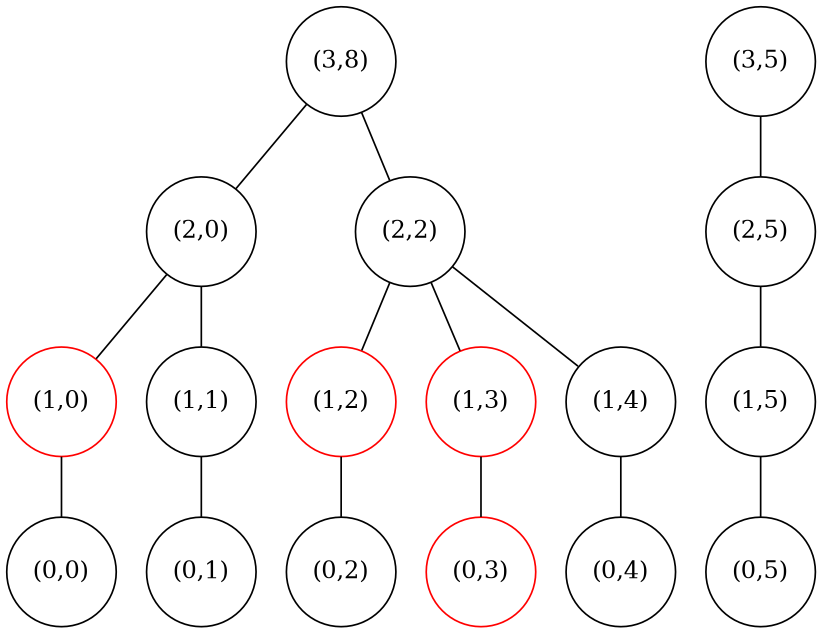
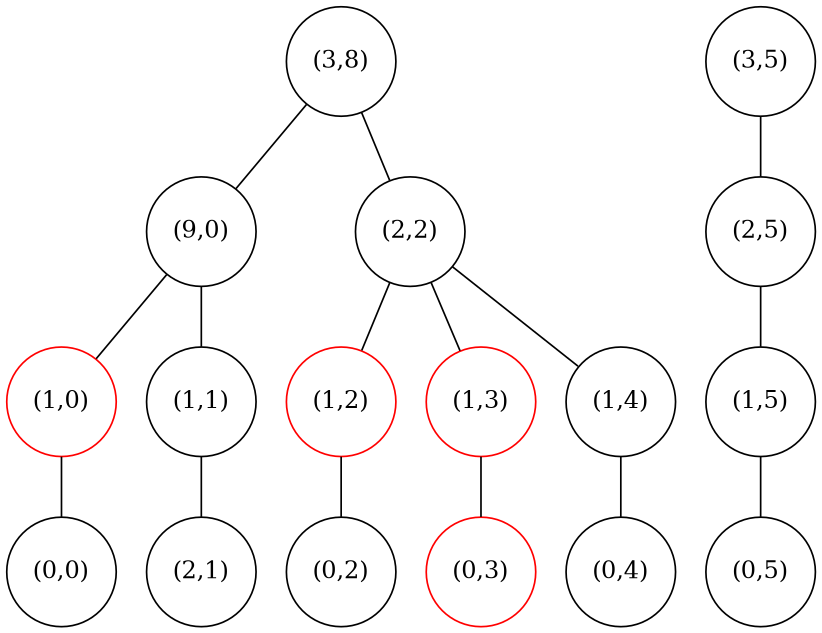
(201, 232) -> (201, 232)
(201, 572) -> (201, 572)
